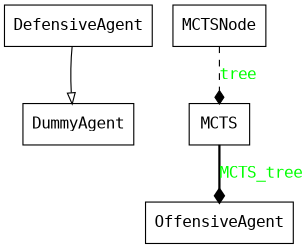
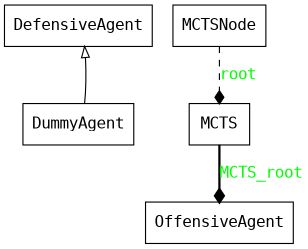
(71, 69) -> (86, 81)
(238, 75) -> (238, 75)
(261, 174) -> (261, 174)
